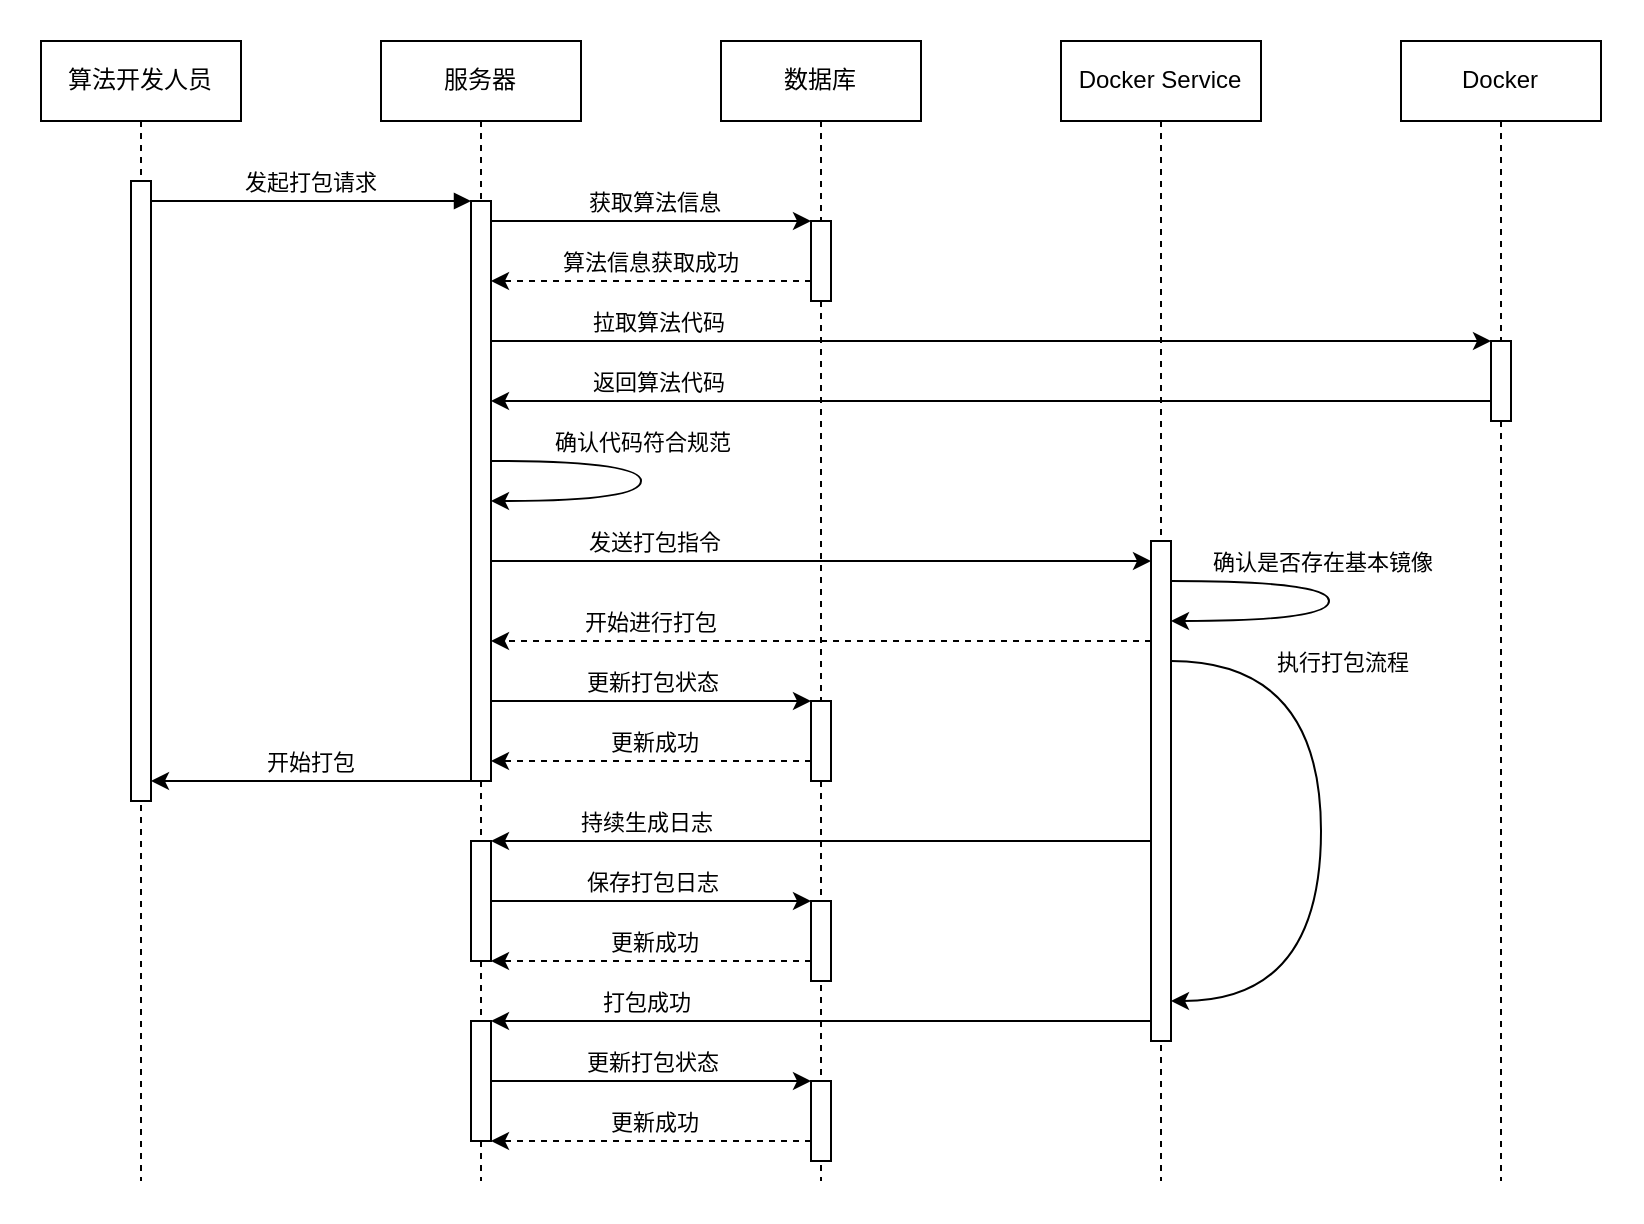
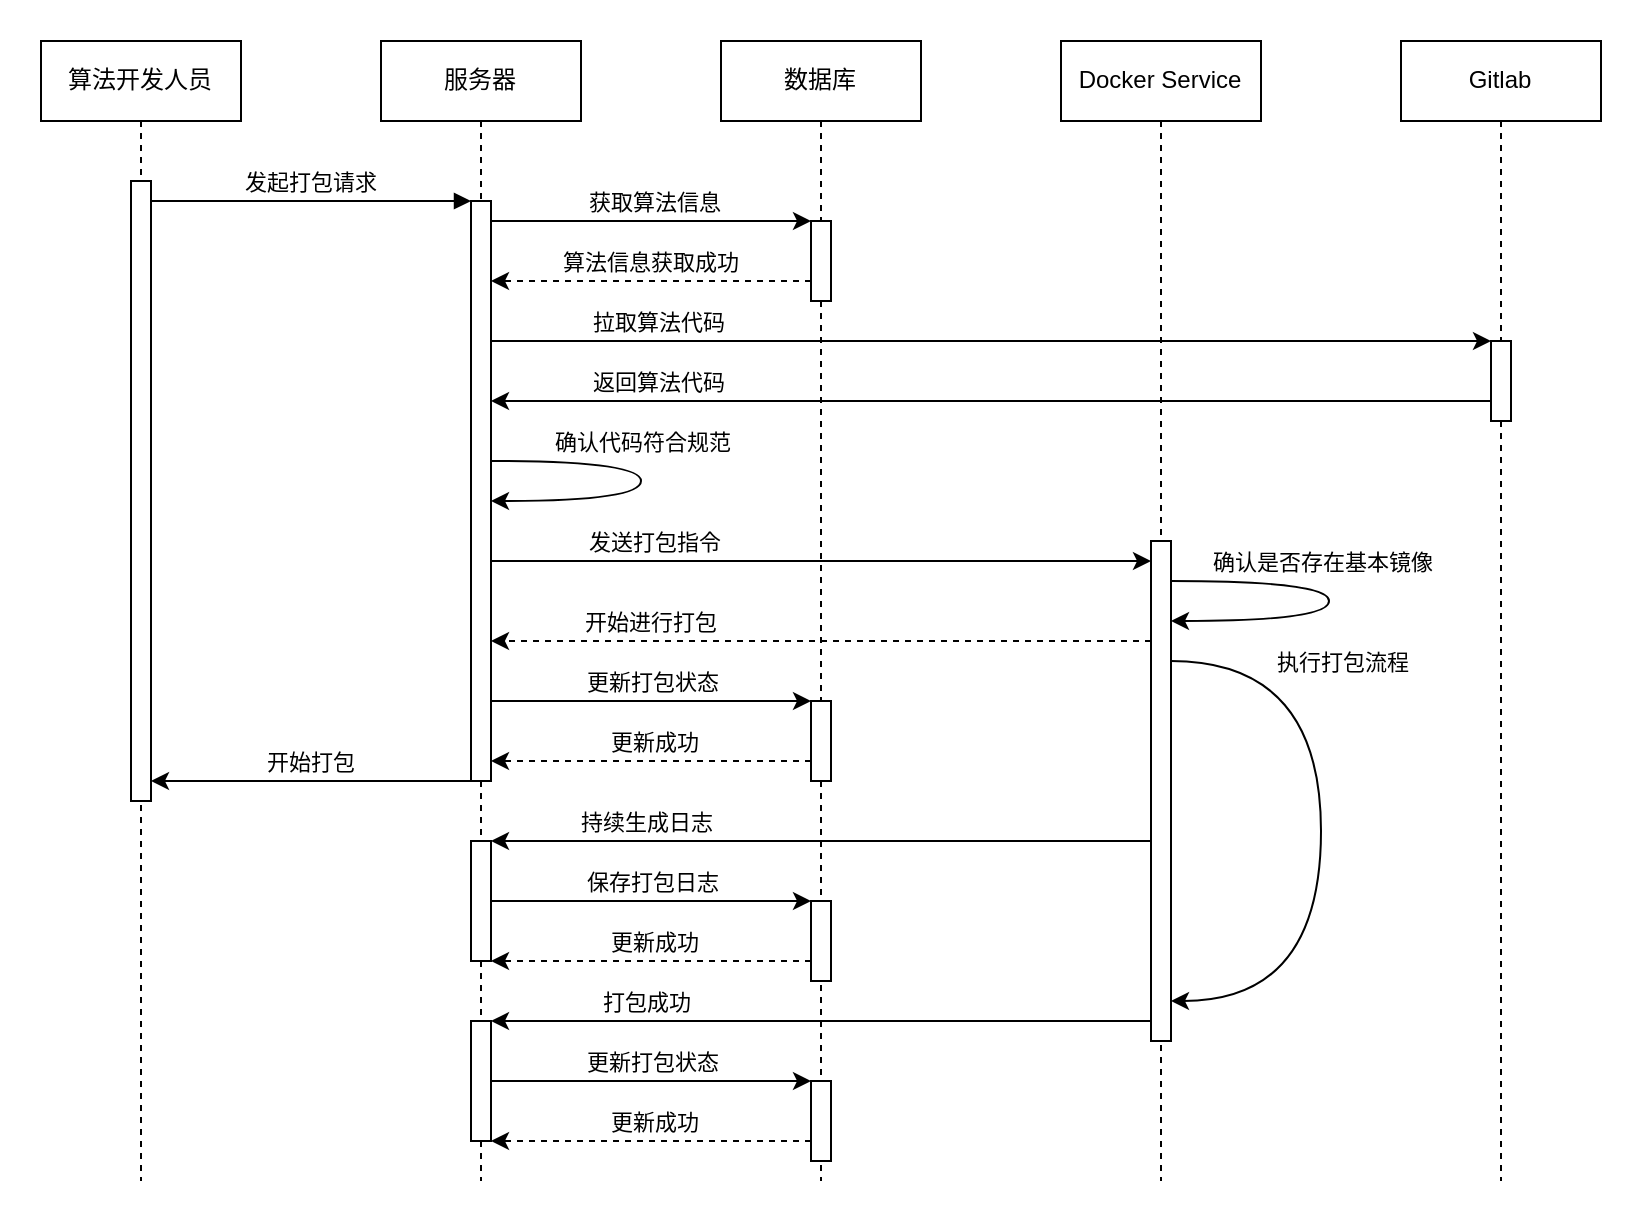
(1501, 81) -> (1501, 81)
